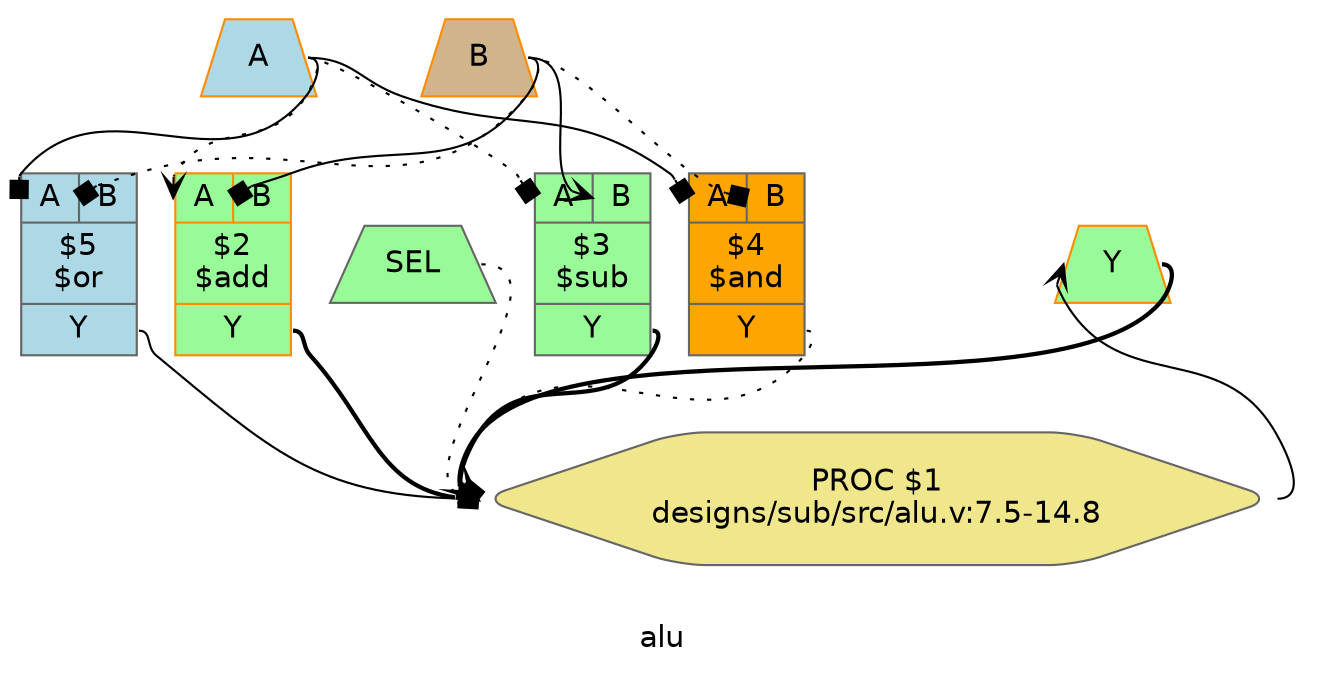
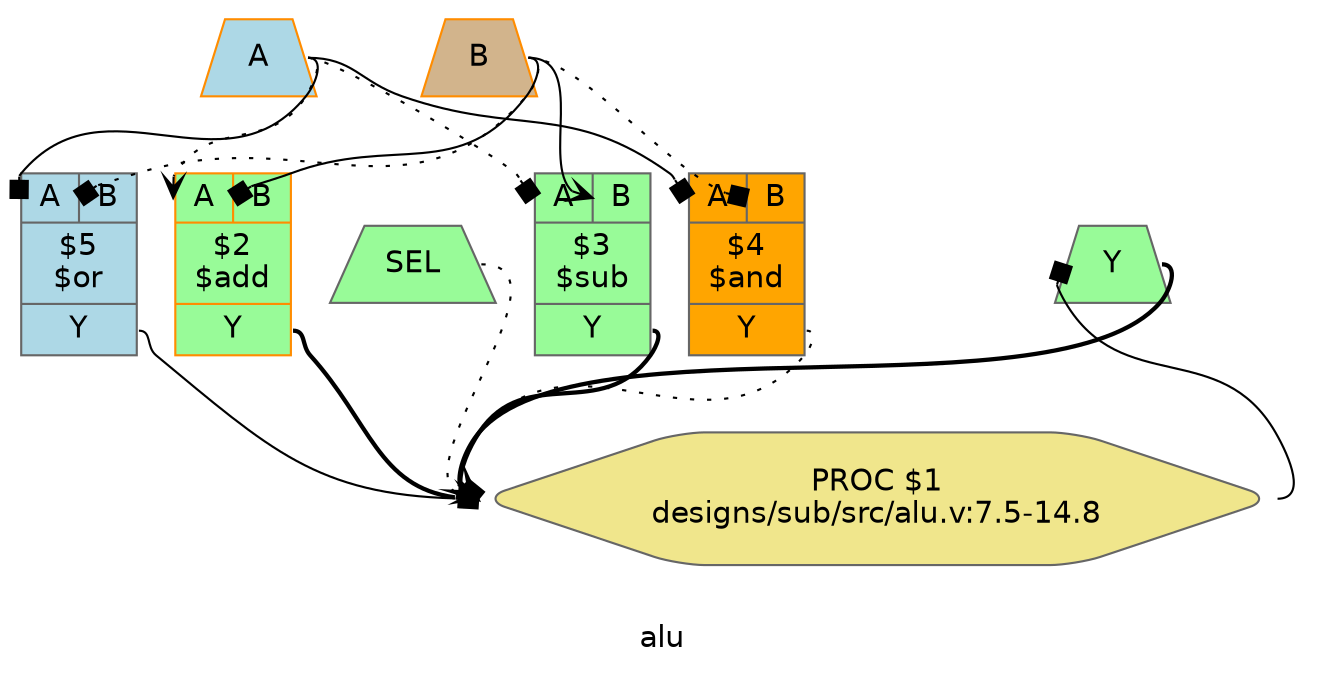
(1113, 264) -> (1113, 264)
(484, 372) -> (484, 372)
(1200, 375) -> (1200, 375)
